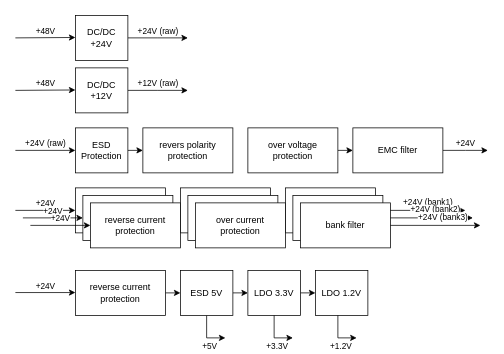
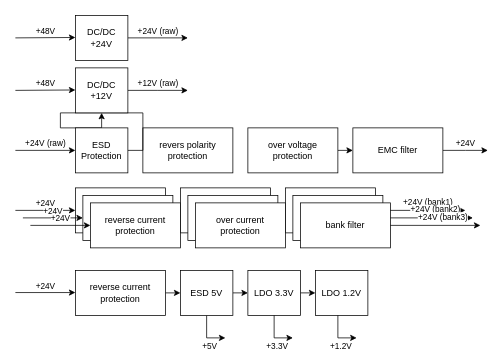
(136, 150) -> (60, 120)
